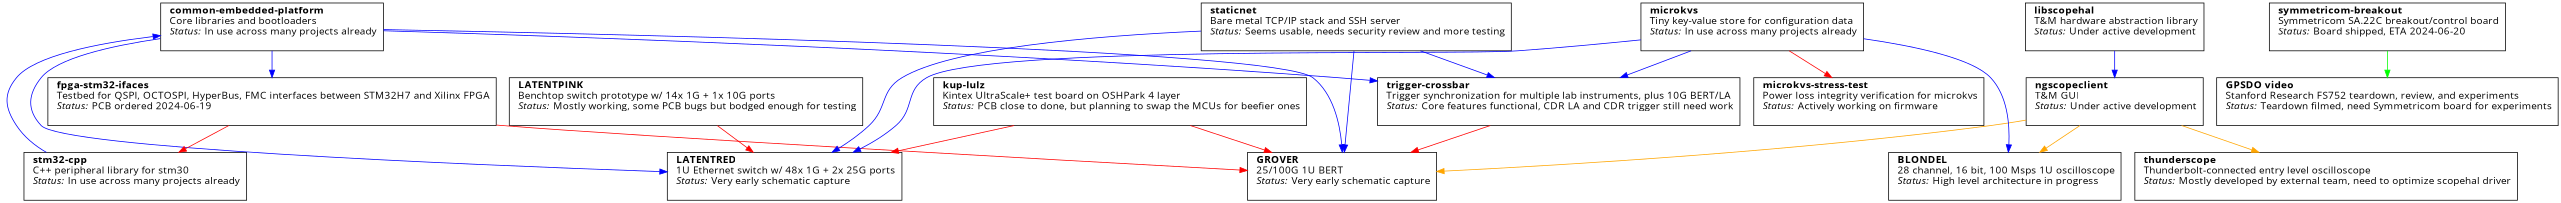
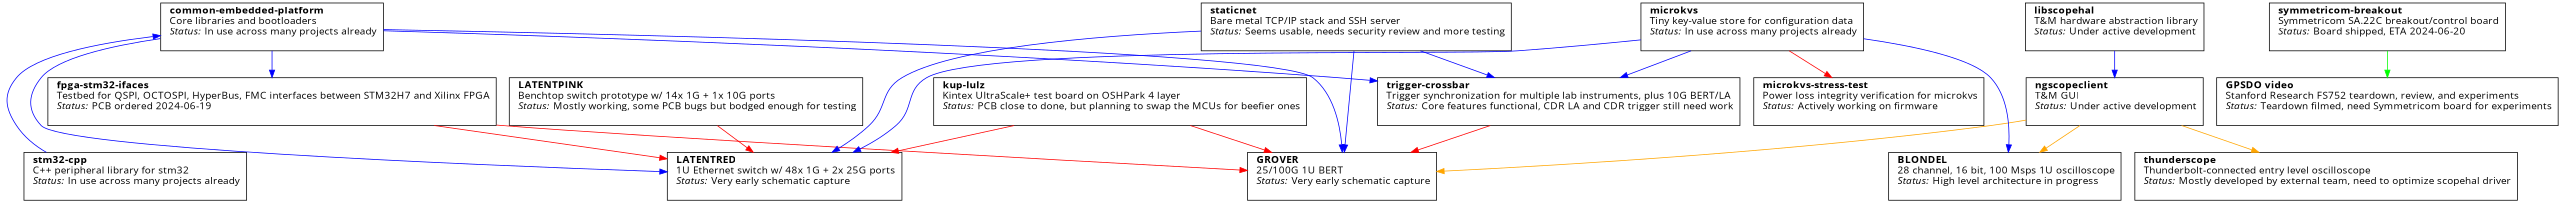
(207, 137) -> (547, 142)
(110, 170) -> (110, 170)
